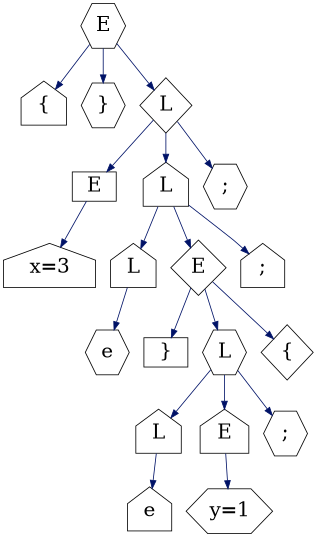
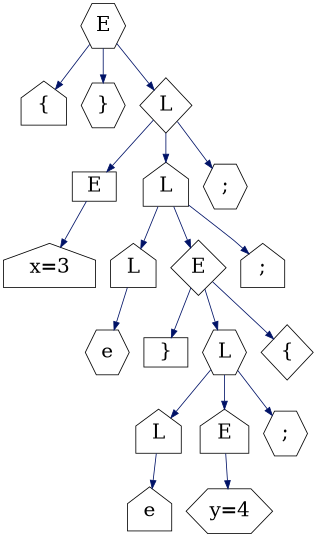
(229, 511) -> (229, 511)
